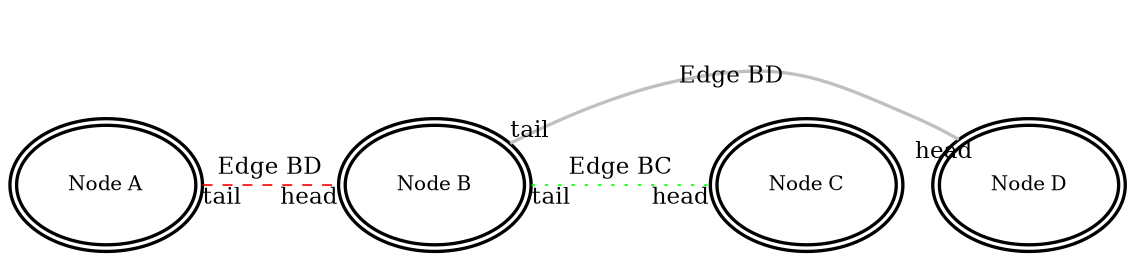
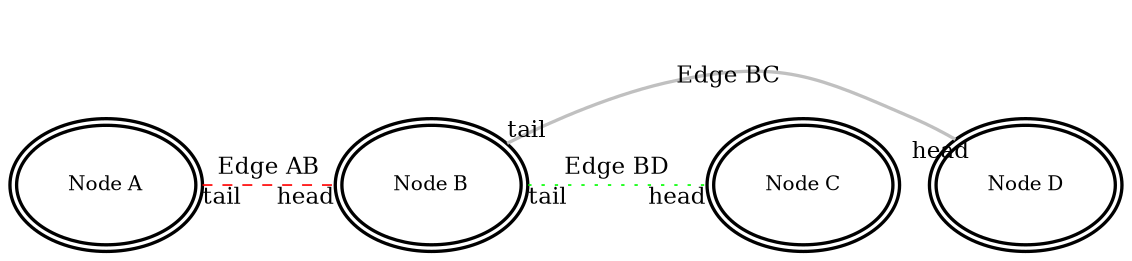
(732, 76) -> (729, 76)
(271, 168) -> (269, 168)
(621, 168) -> (617, 168)
